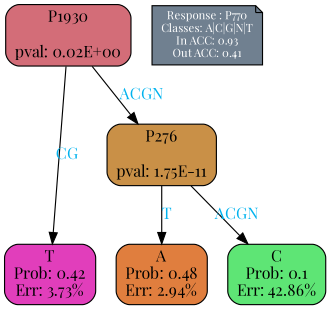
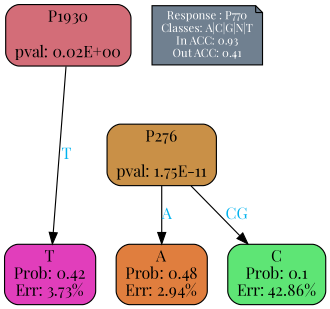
(111, 91) -> none
(67, 155) -> (67, 155)
(167, 215) -> (167, 215)
(237, 215) -> (237, 215)
